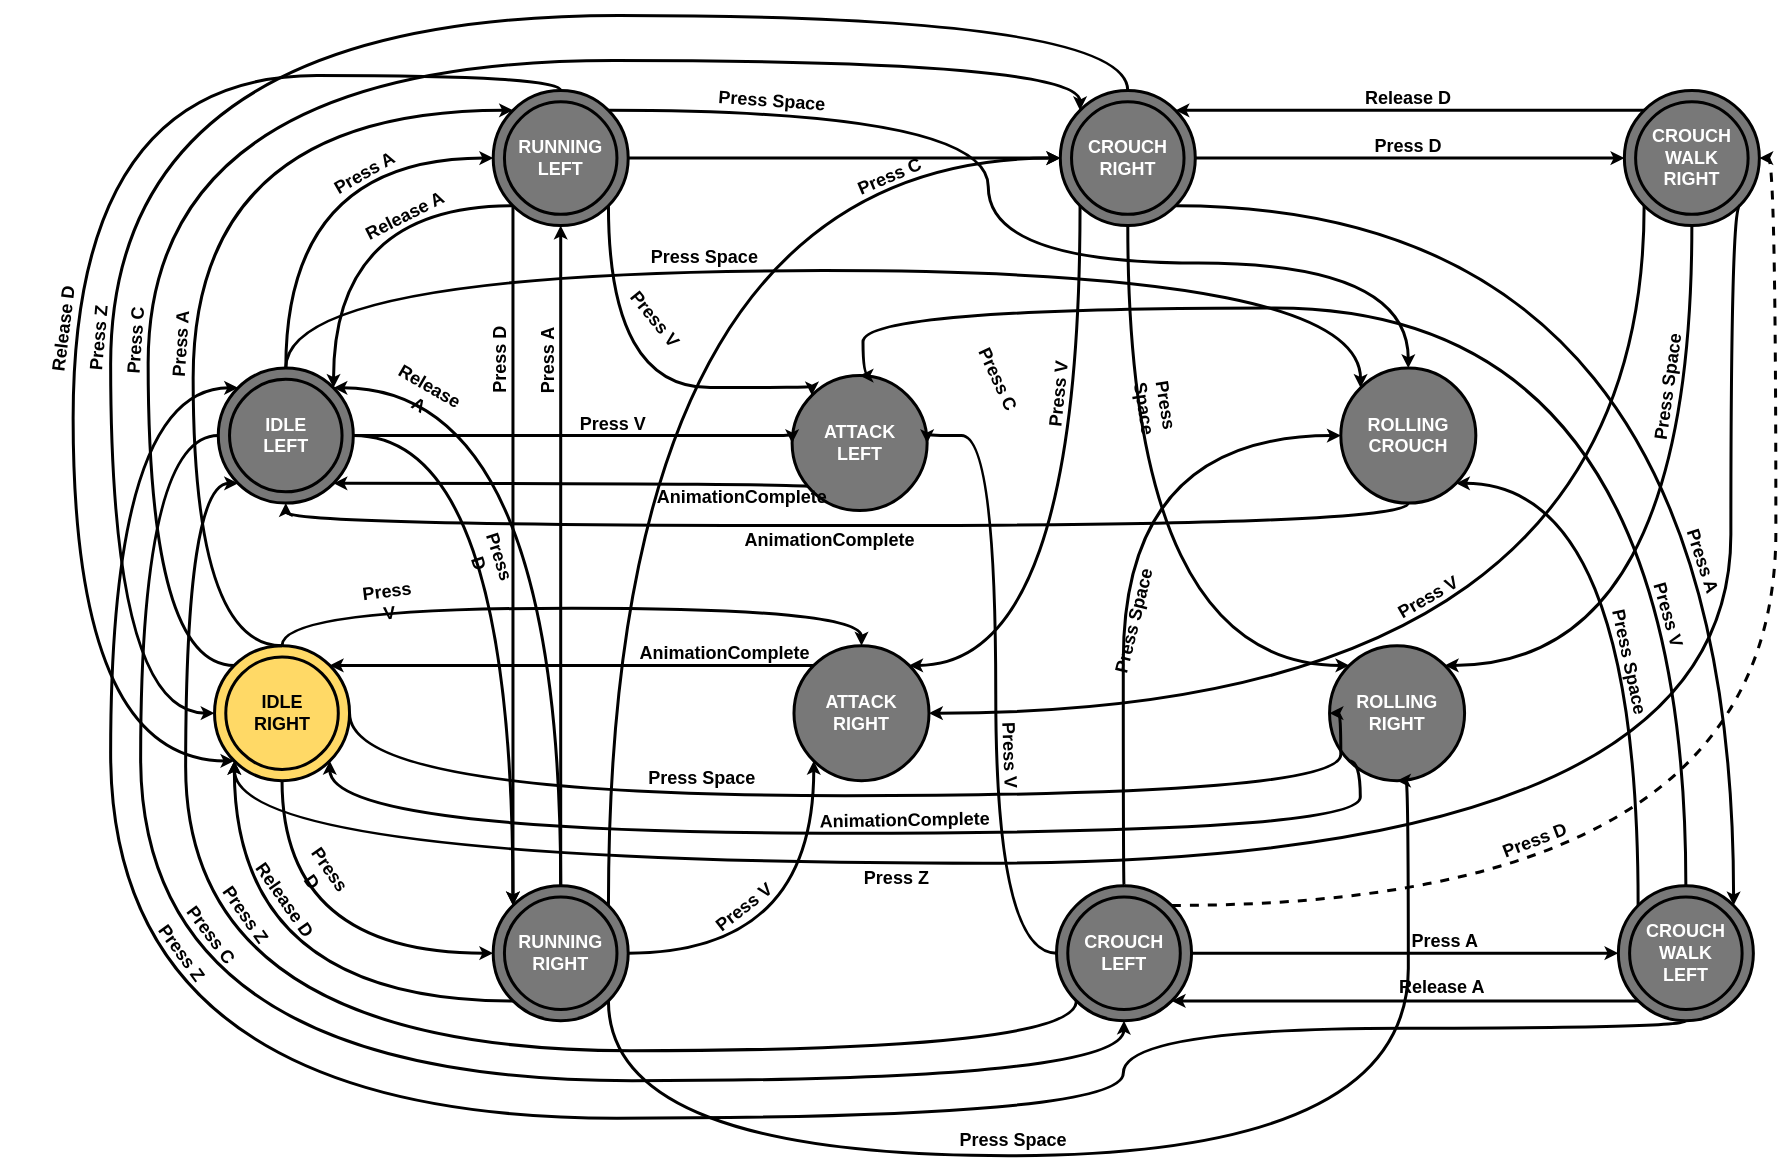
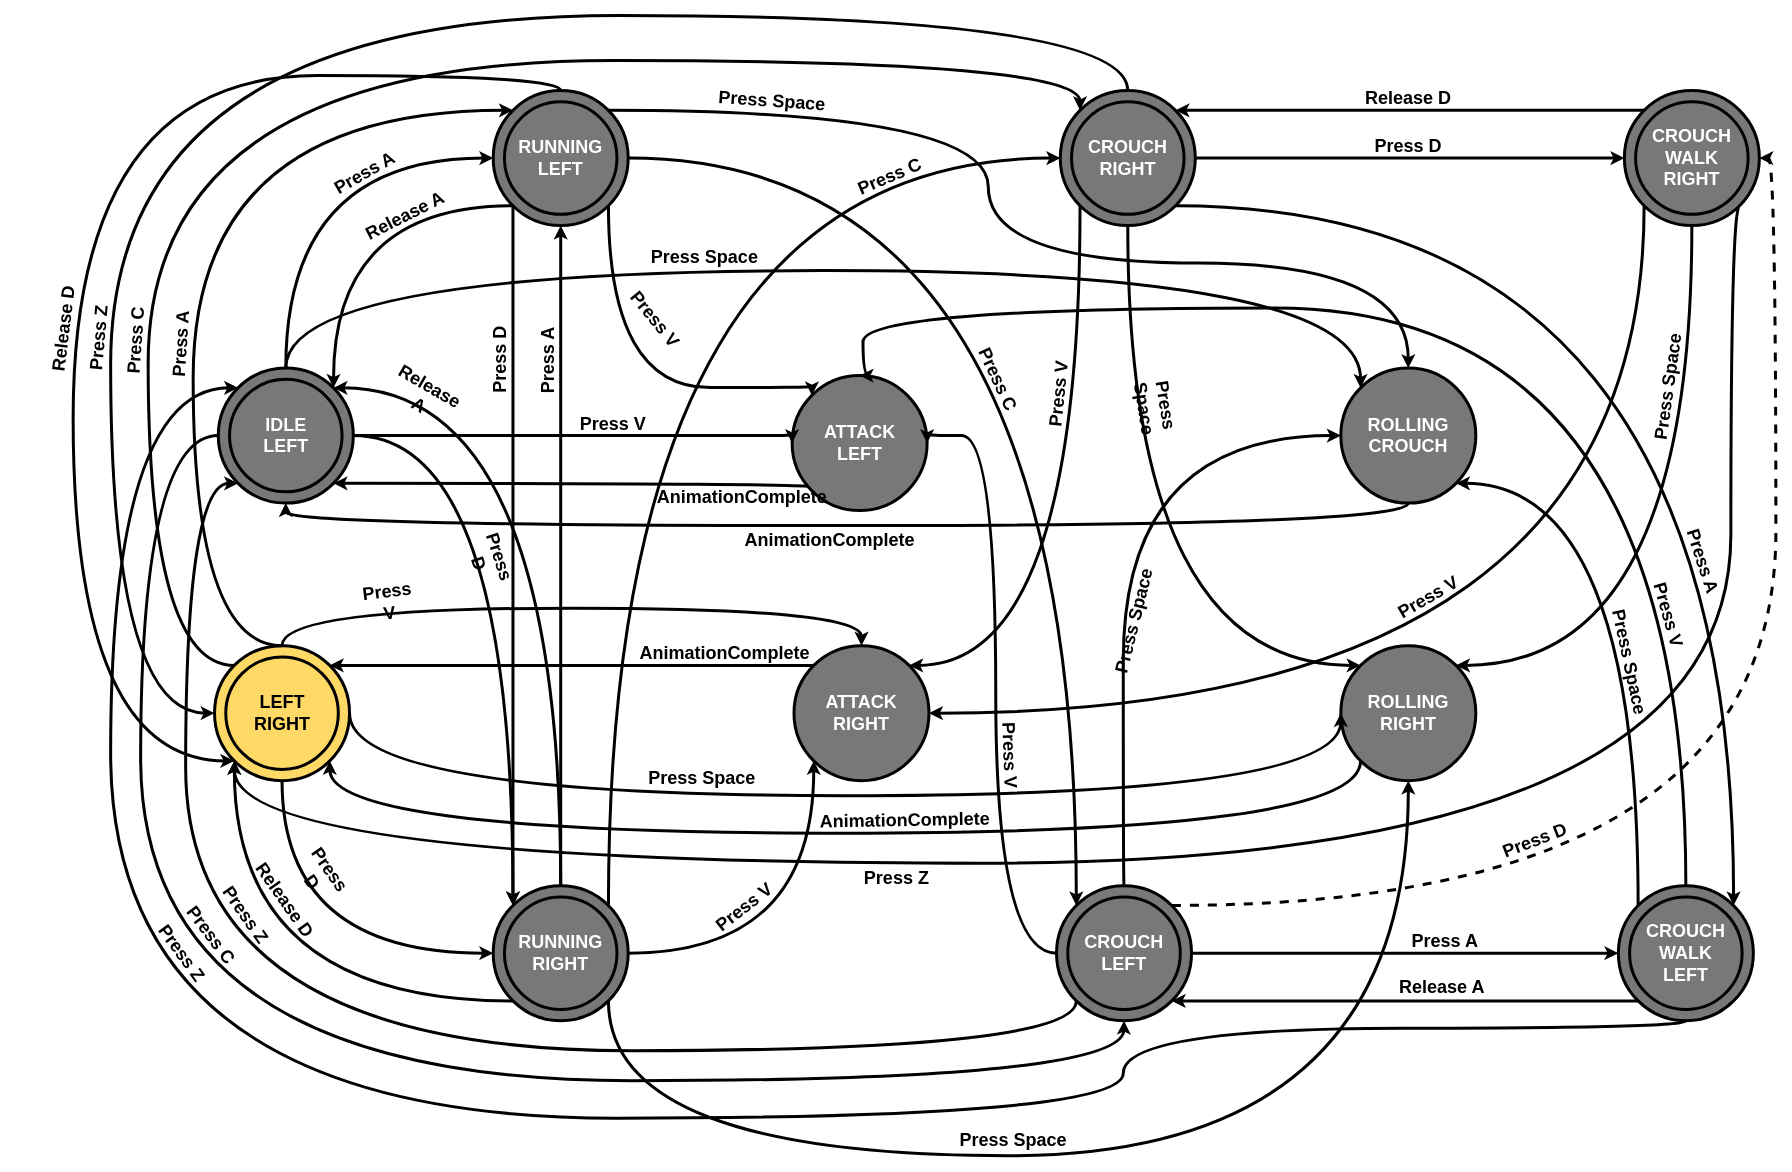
(838, 158) -> (1007, 432)
(282, 713) -> (282, 713)
(1397, 713) -> (1408, 713)
